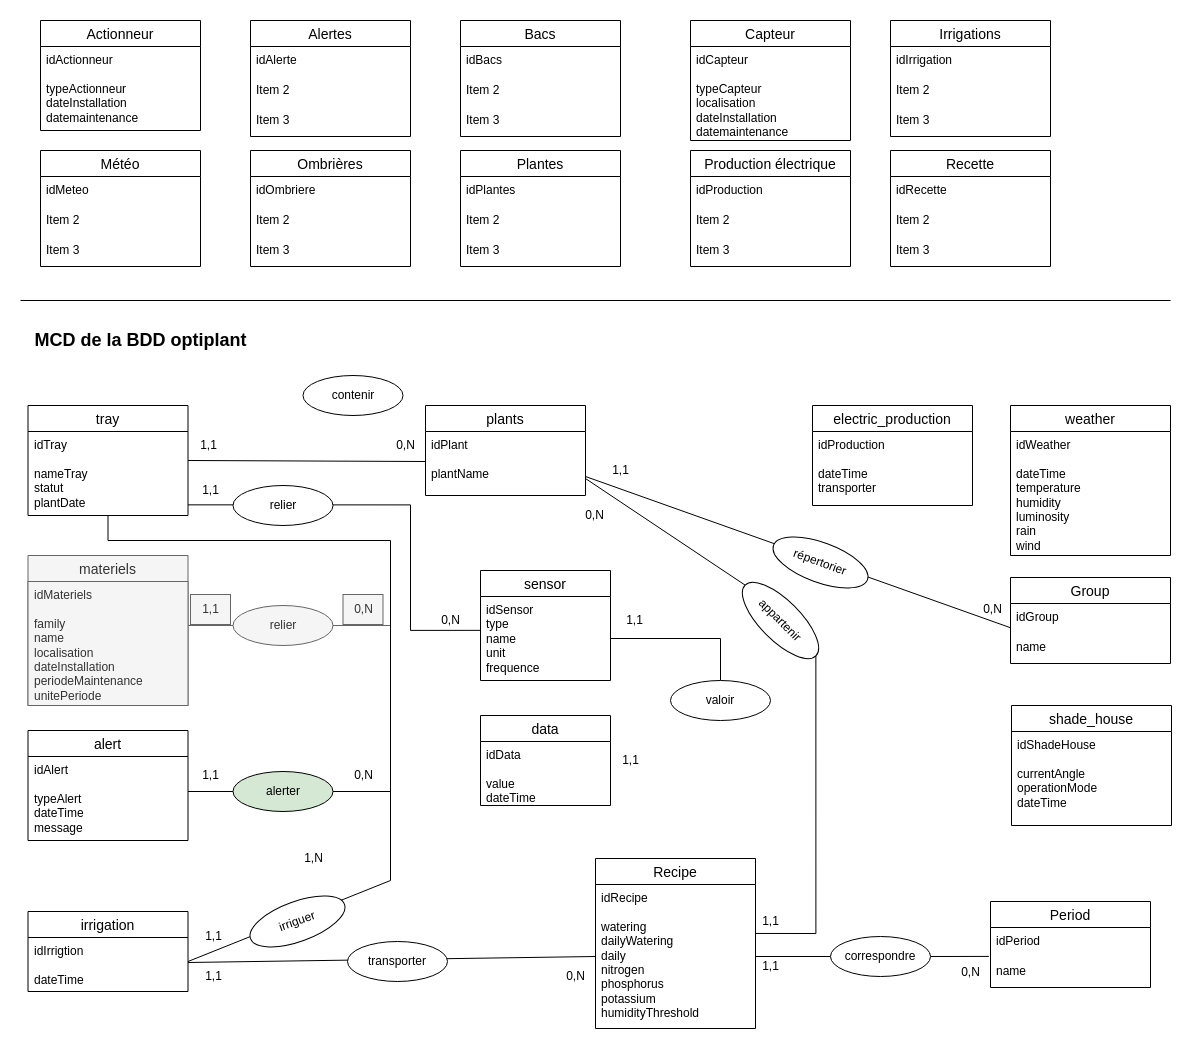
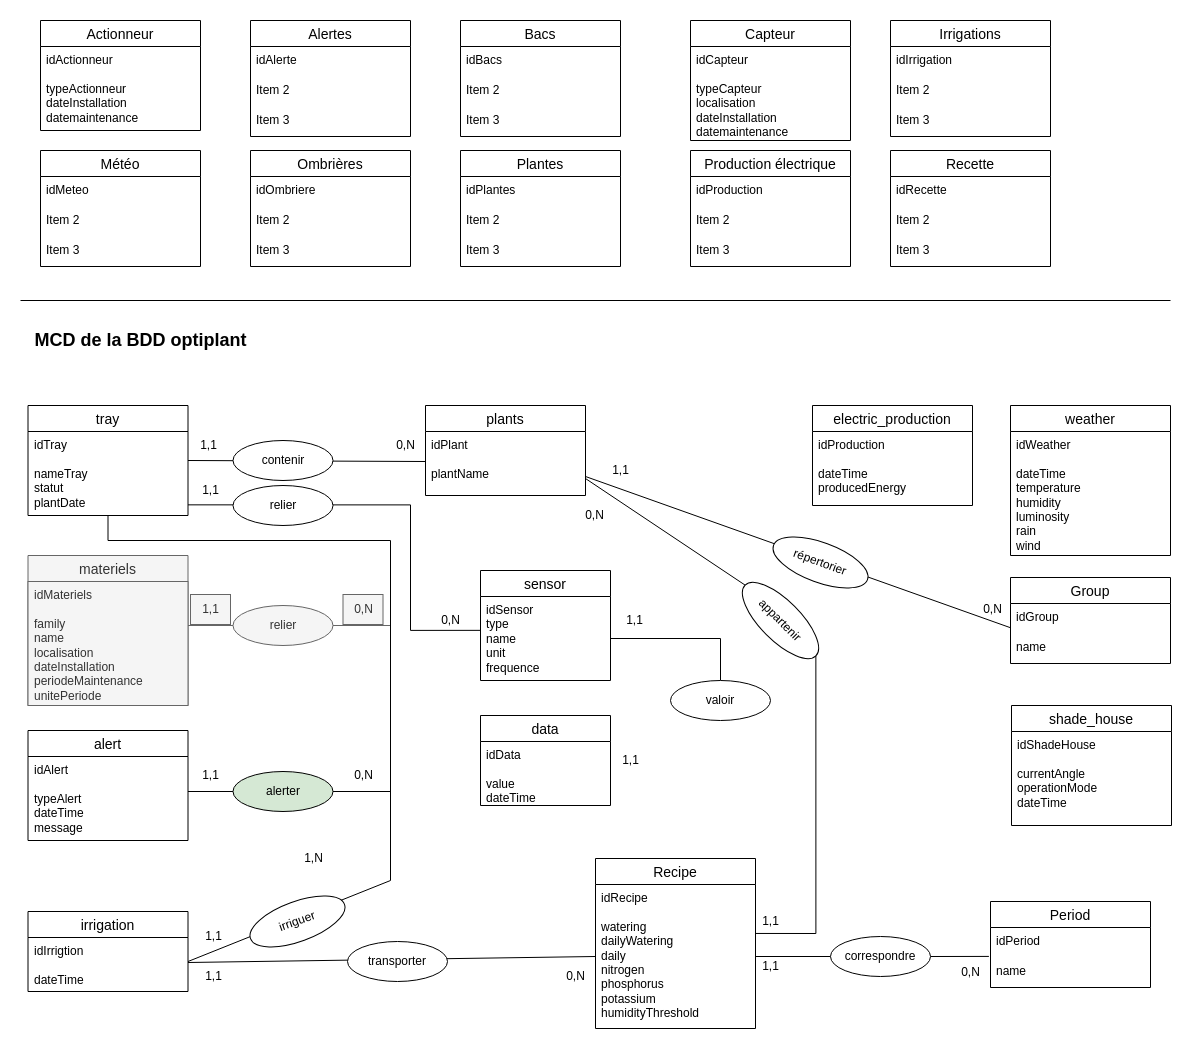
(353, 396) -> (283, 461)
(856, 460) -> (866, 460)
